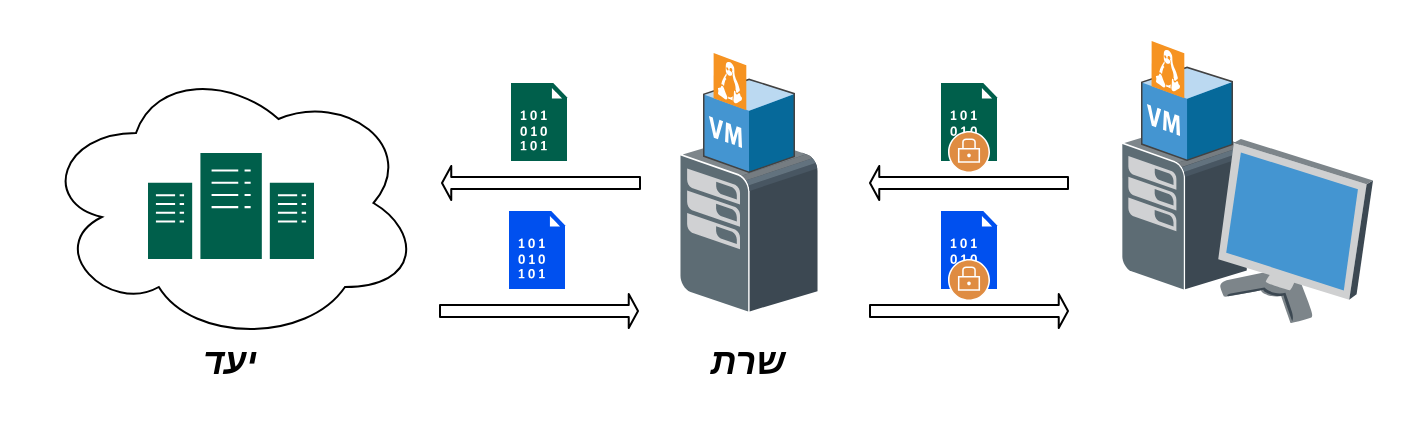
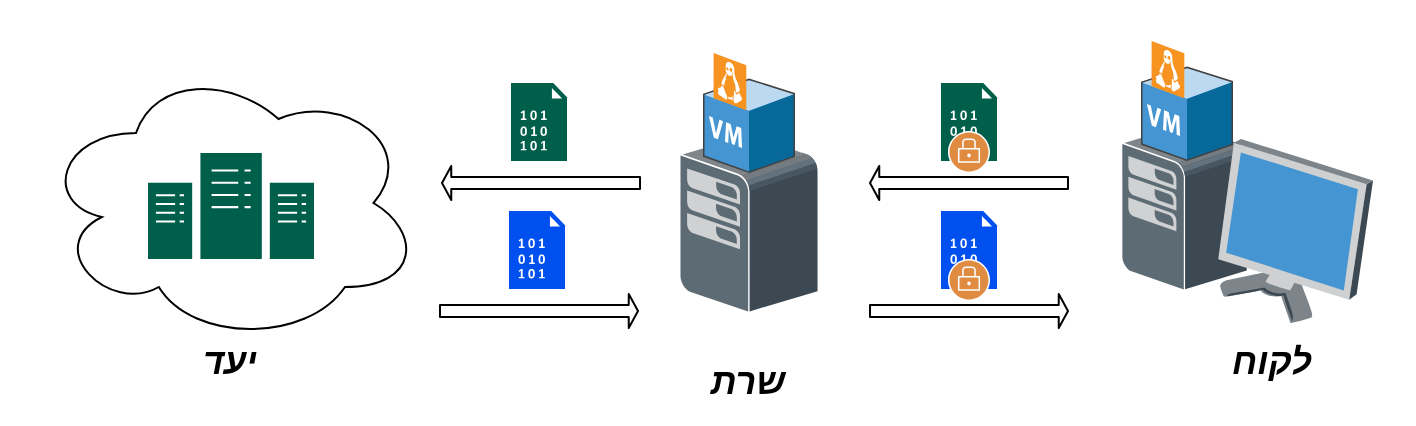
(749, 363) -> (749, 383)
none -> (1273, 363)
